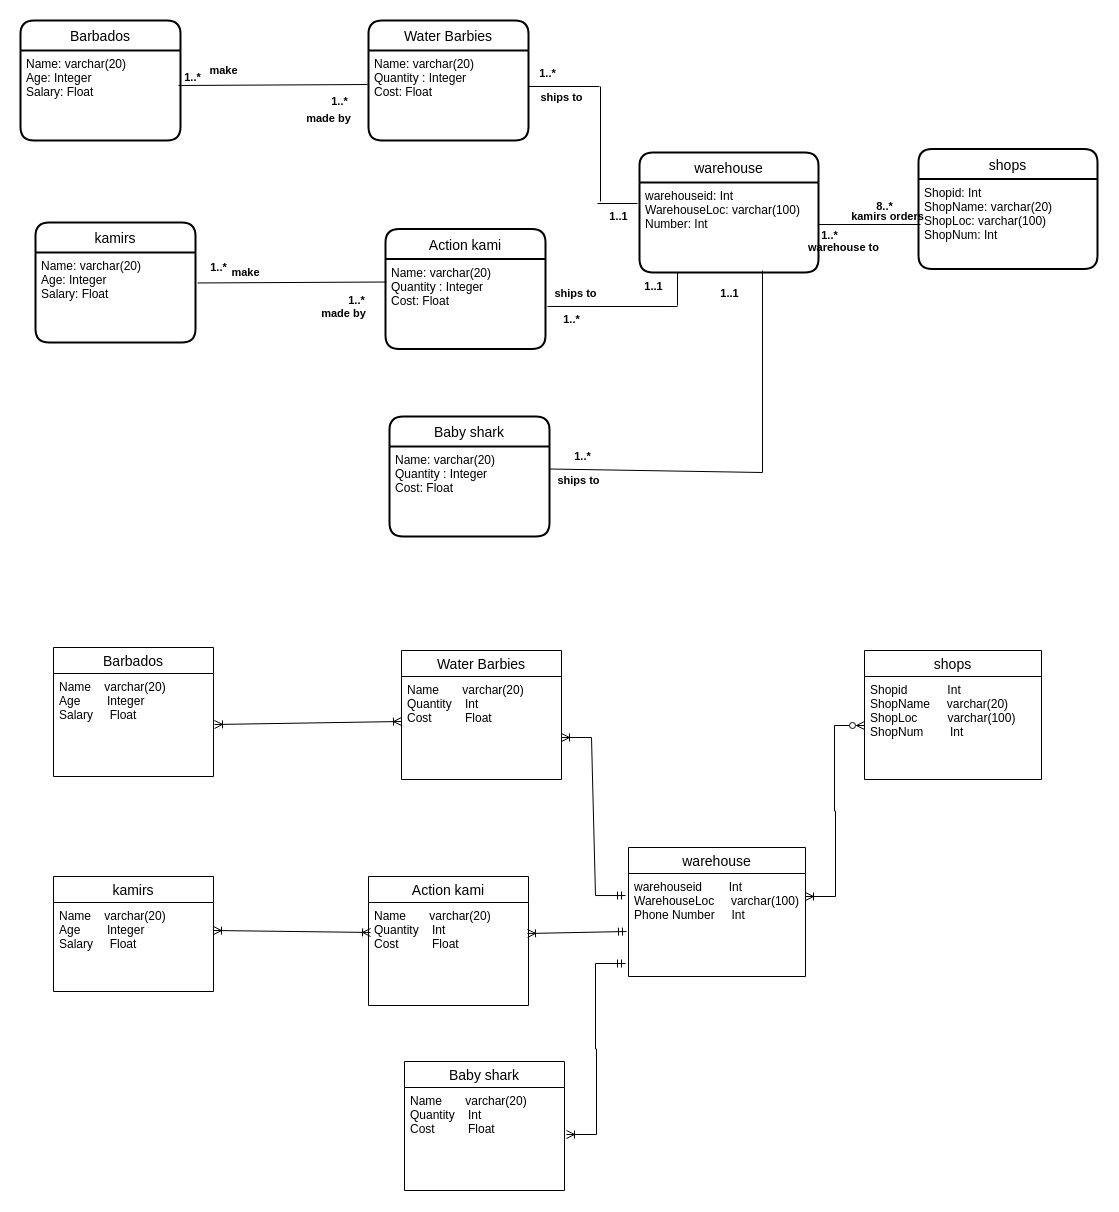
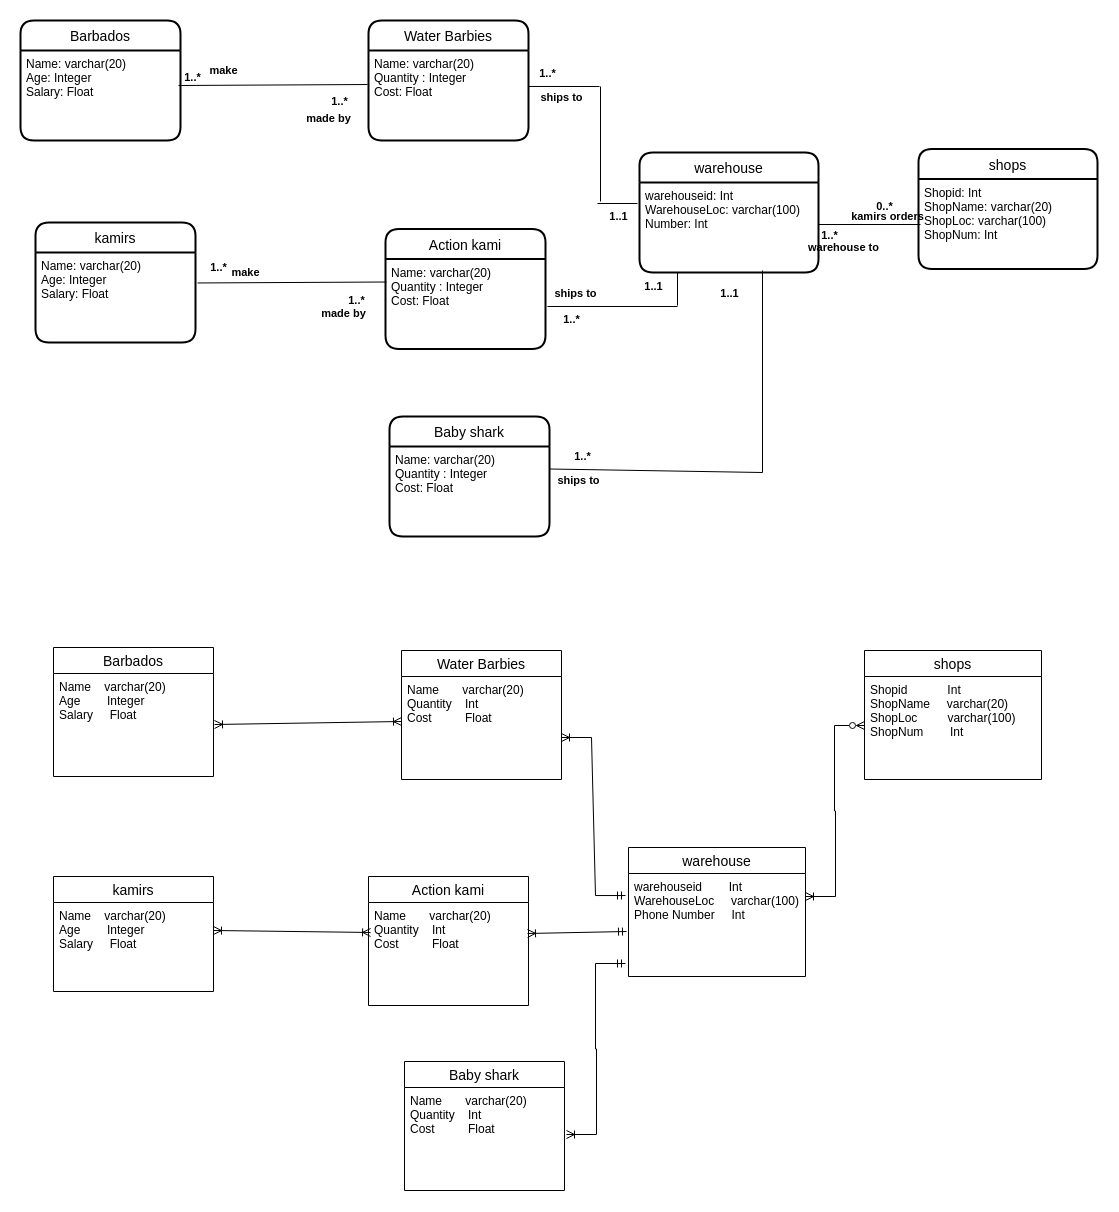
(885, 203) -> (885, 203)
